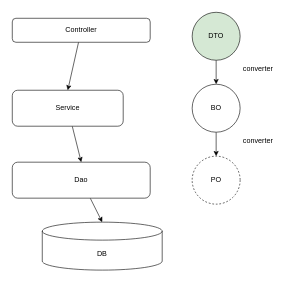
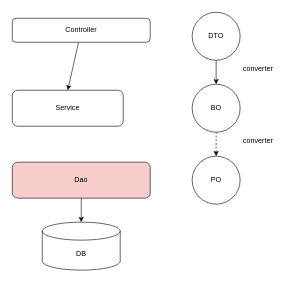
(216, 36) -> (216, 36)
(216, 141) -> (216, 141)
(76, 142) -> none
(81, 180) -> (81, 180)
(216, 180) -> (216, 180)
(102, 246) -> (81, 246)
